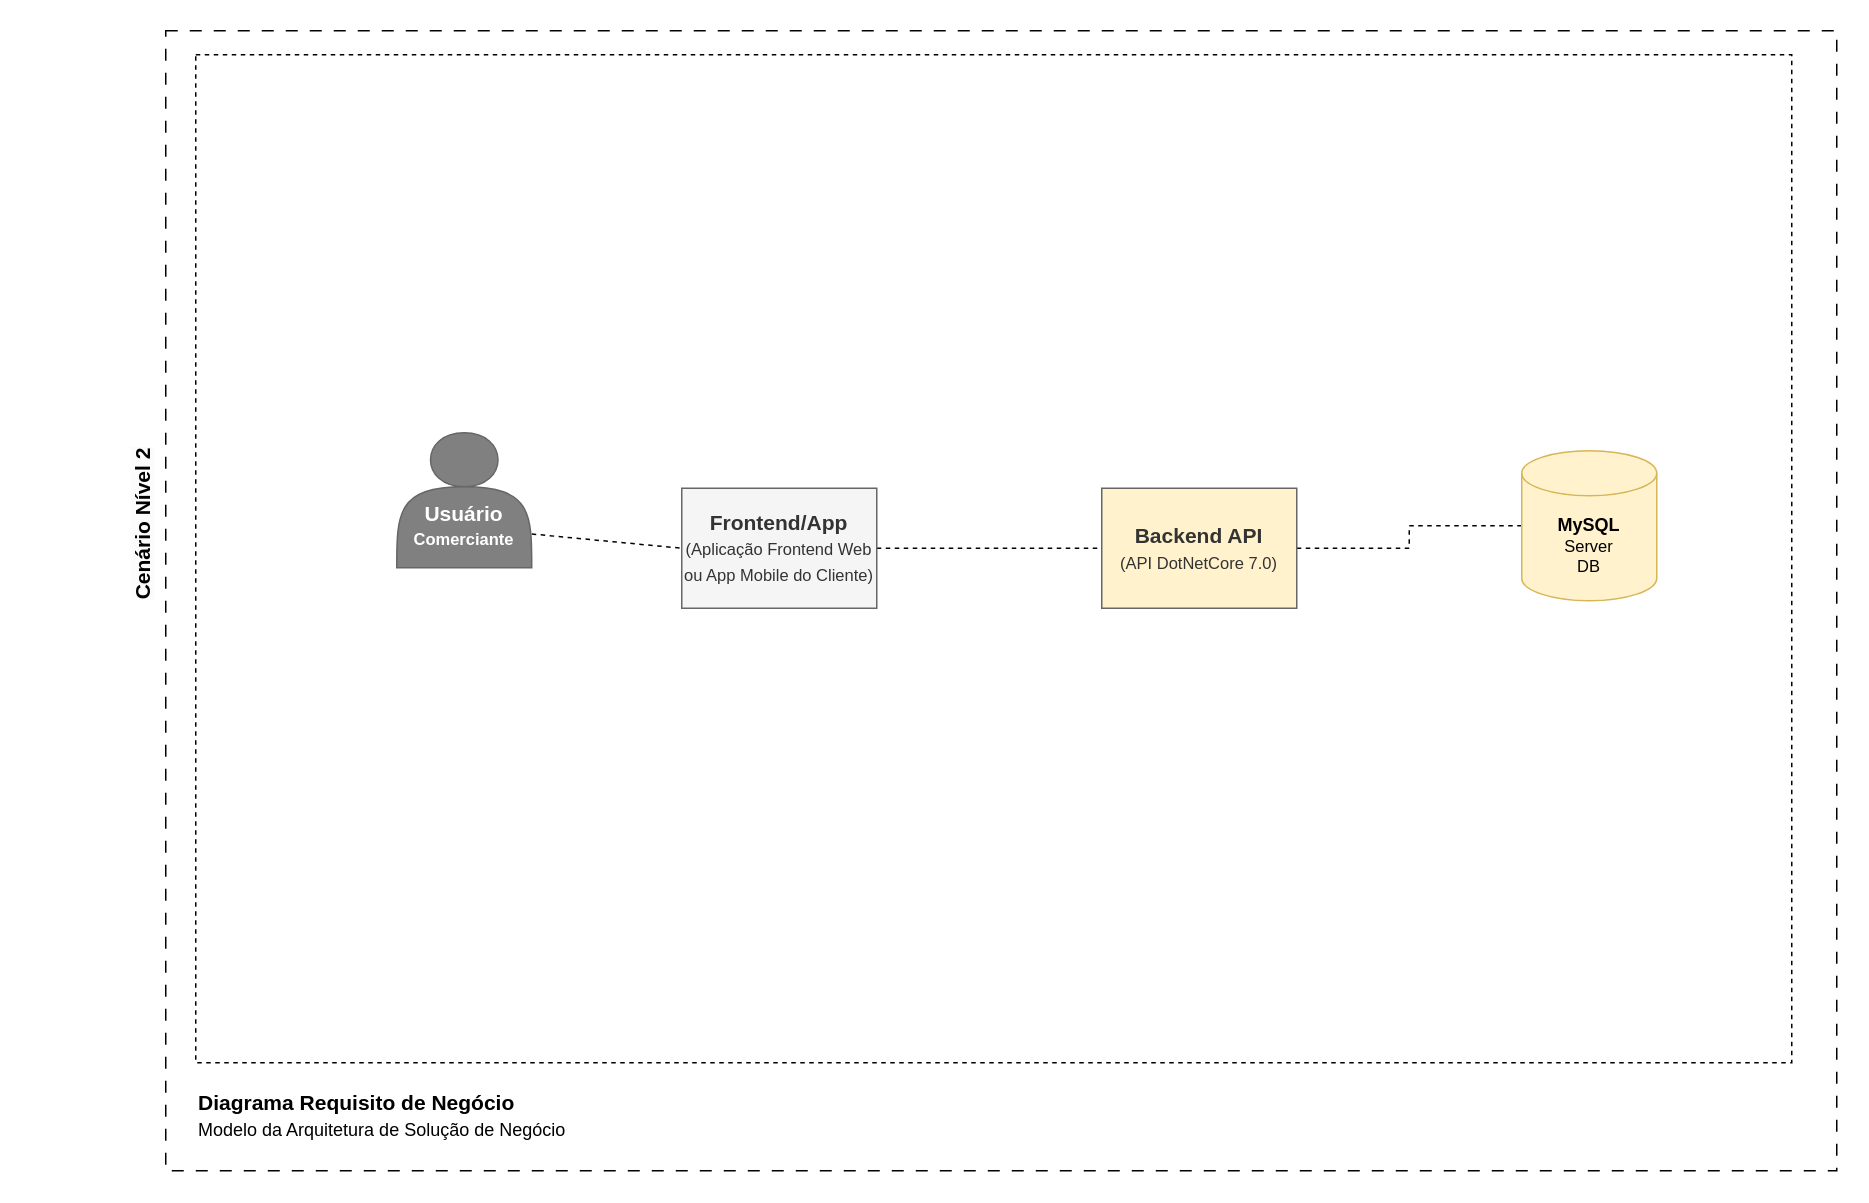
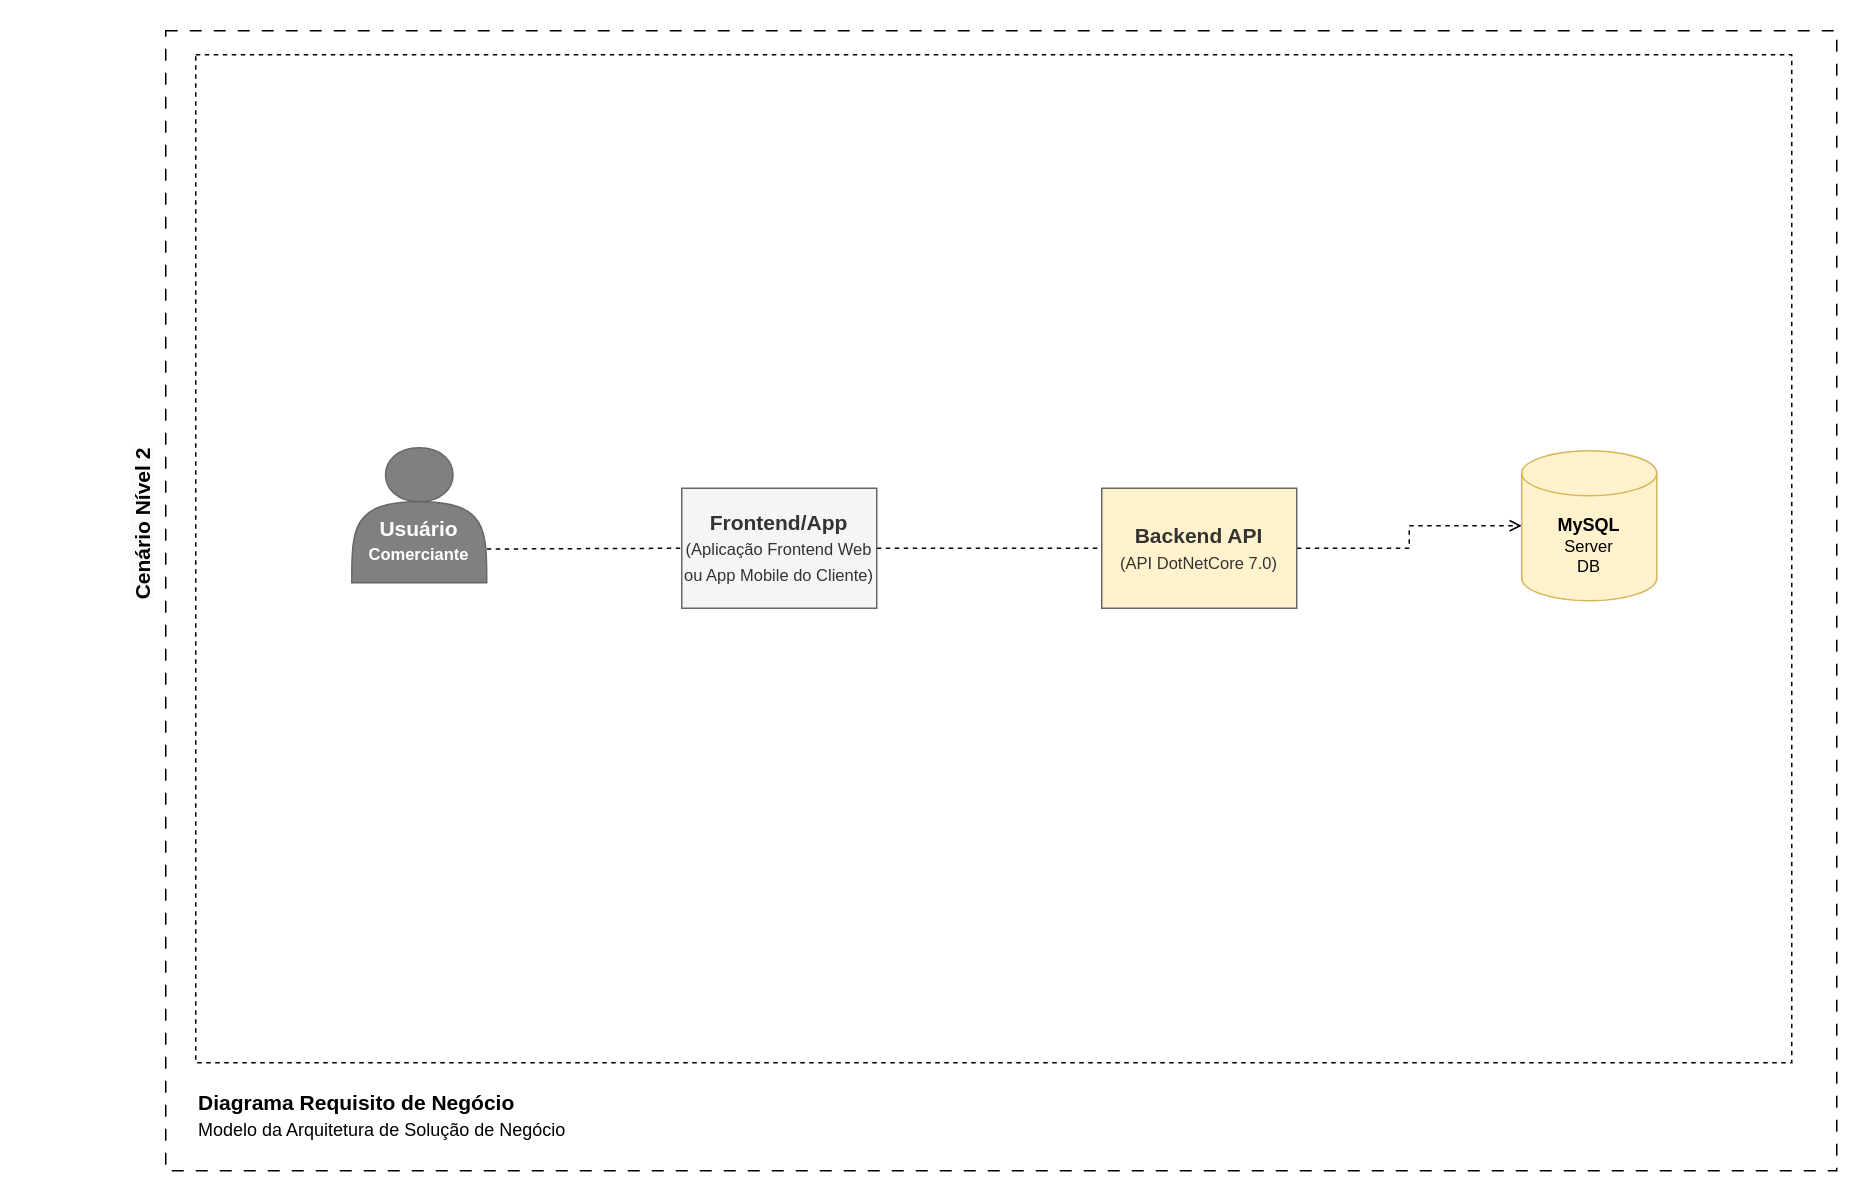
(464, 500) -> (419, 515)
(1515, 526) -> (1514, 526)
